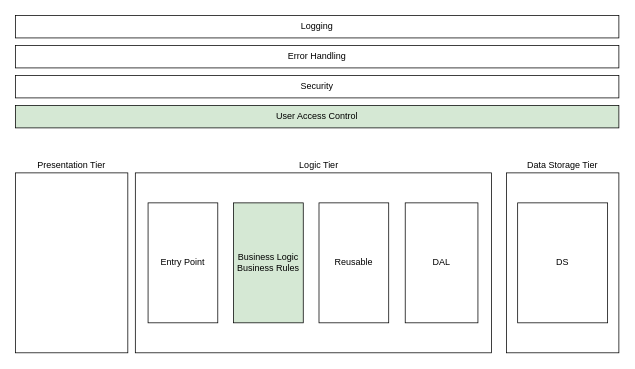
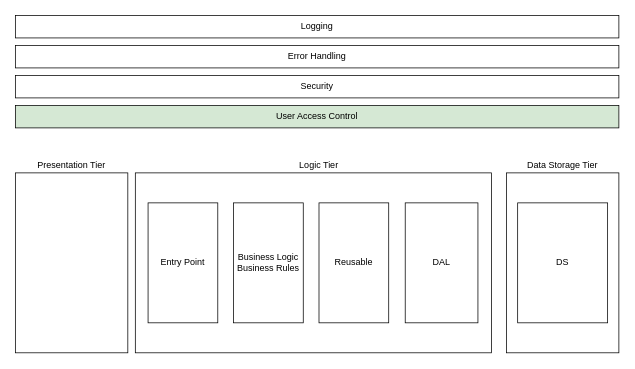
(269, 263) -> (269, 263)
